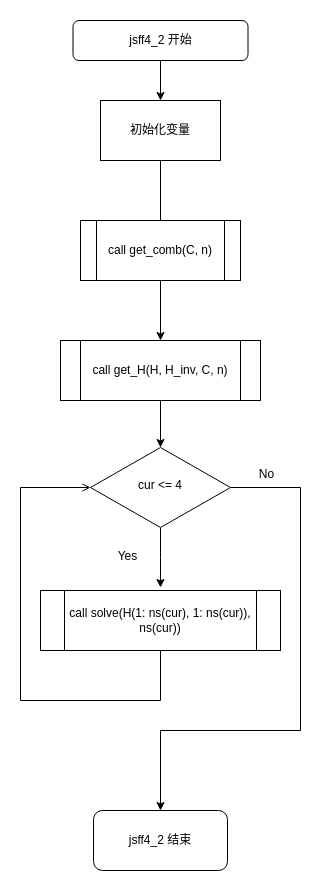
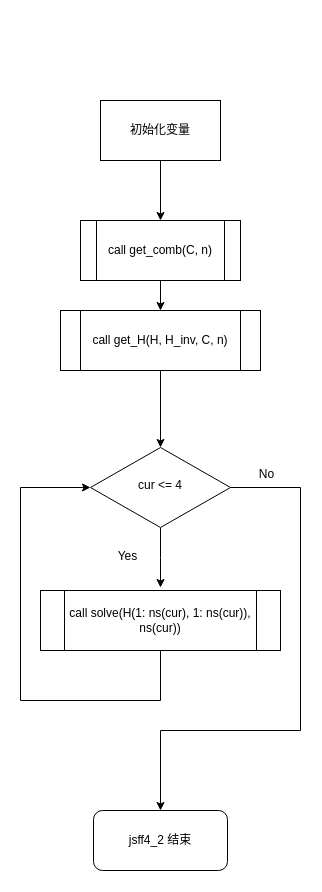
(161, 41) -> none
(161, 77) -> none
(161, 215) -> (161, 212)
(161, 371) -> (161, 341)
(83, 488) -> (82, 488)
